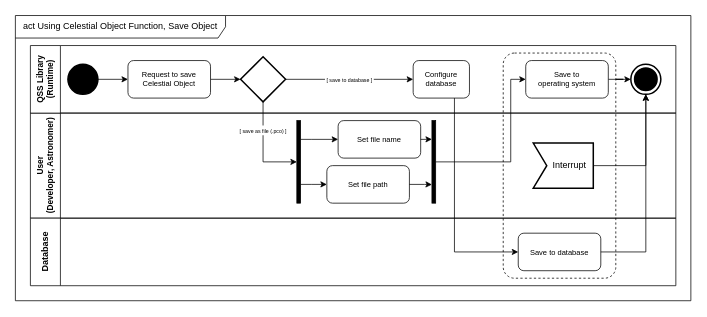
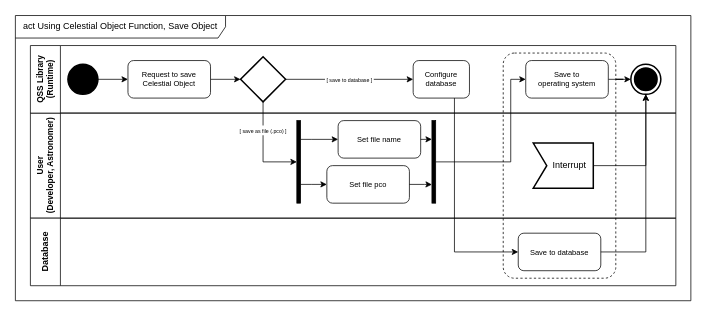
(368, 184) -> (368, 184)
